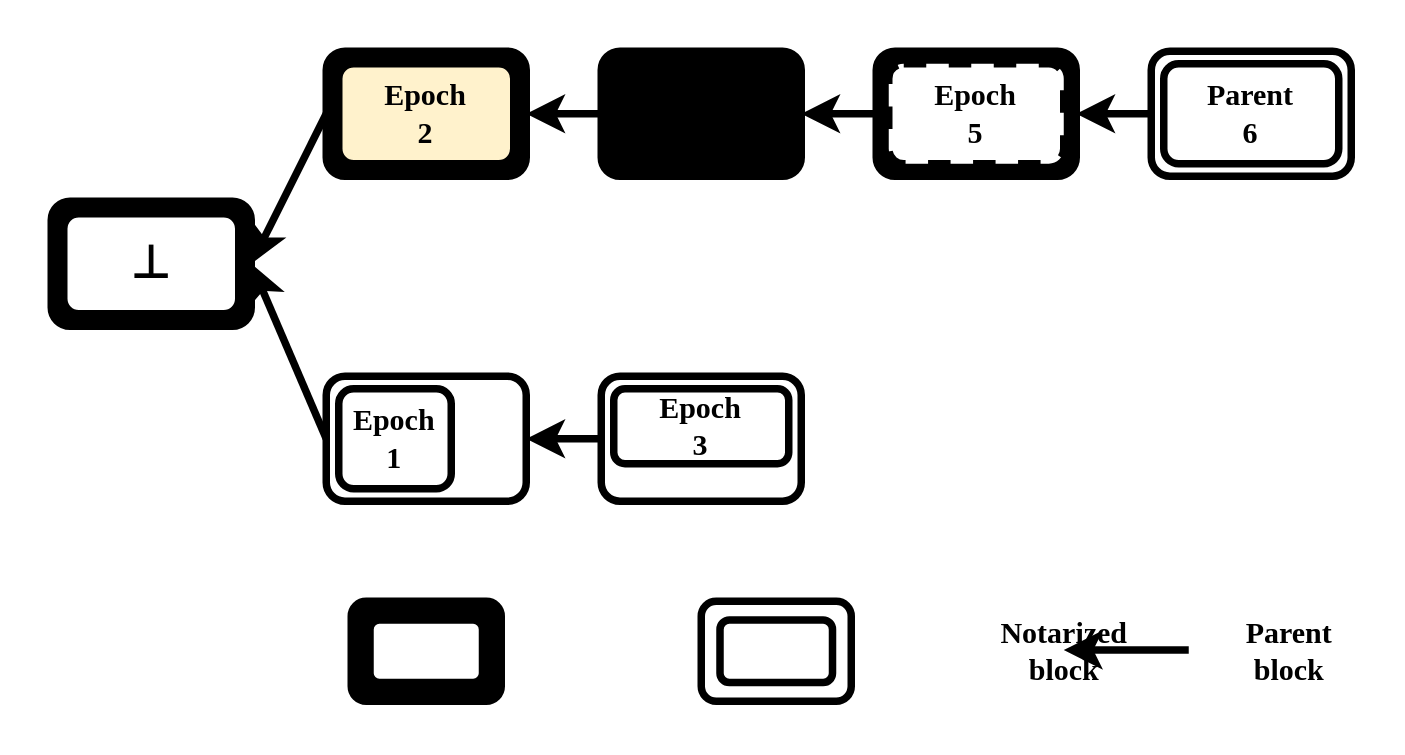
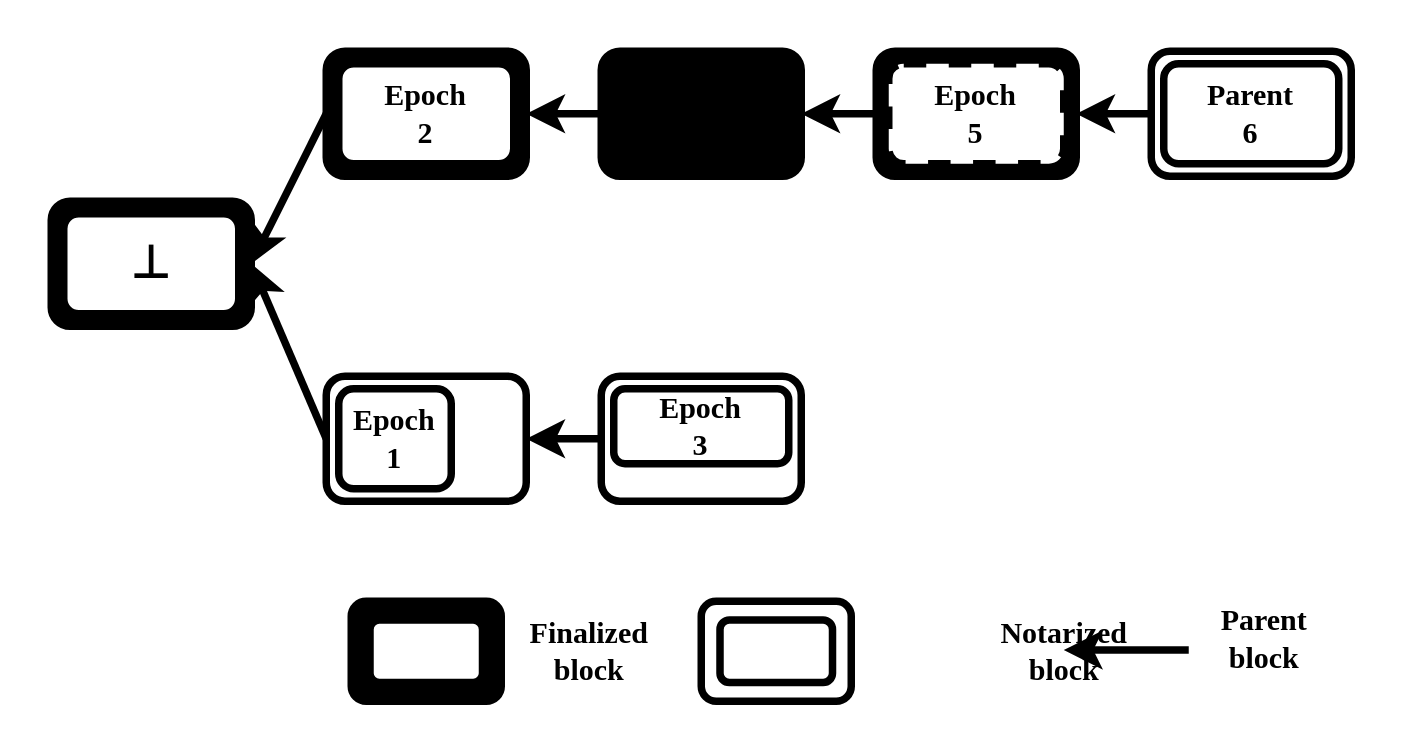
(426, 114) -> (426, 114)
none -> (589, 651)
(1289, 651) -> (1264, 639)
